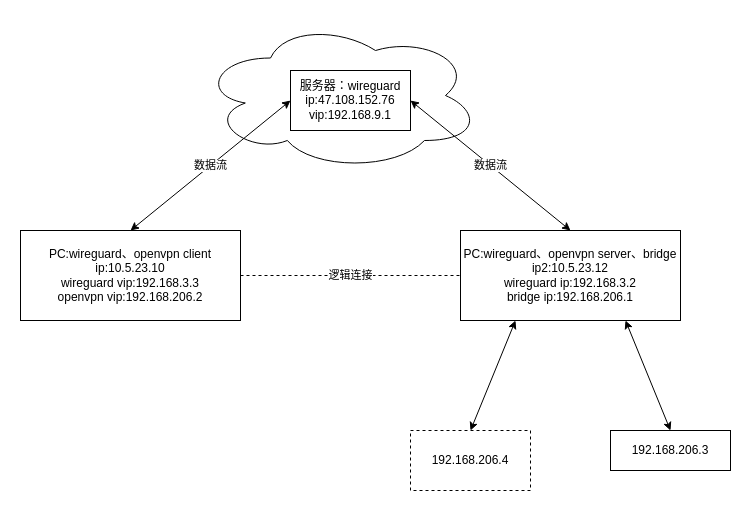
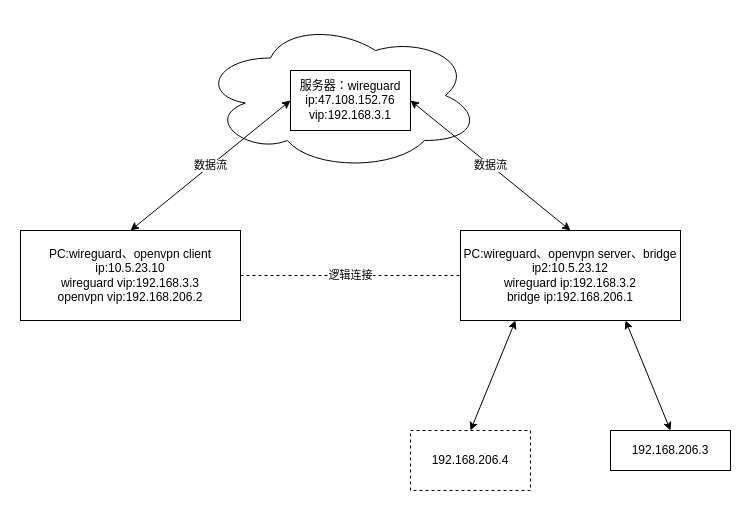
(351, 101) -> (351, 101)
